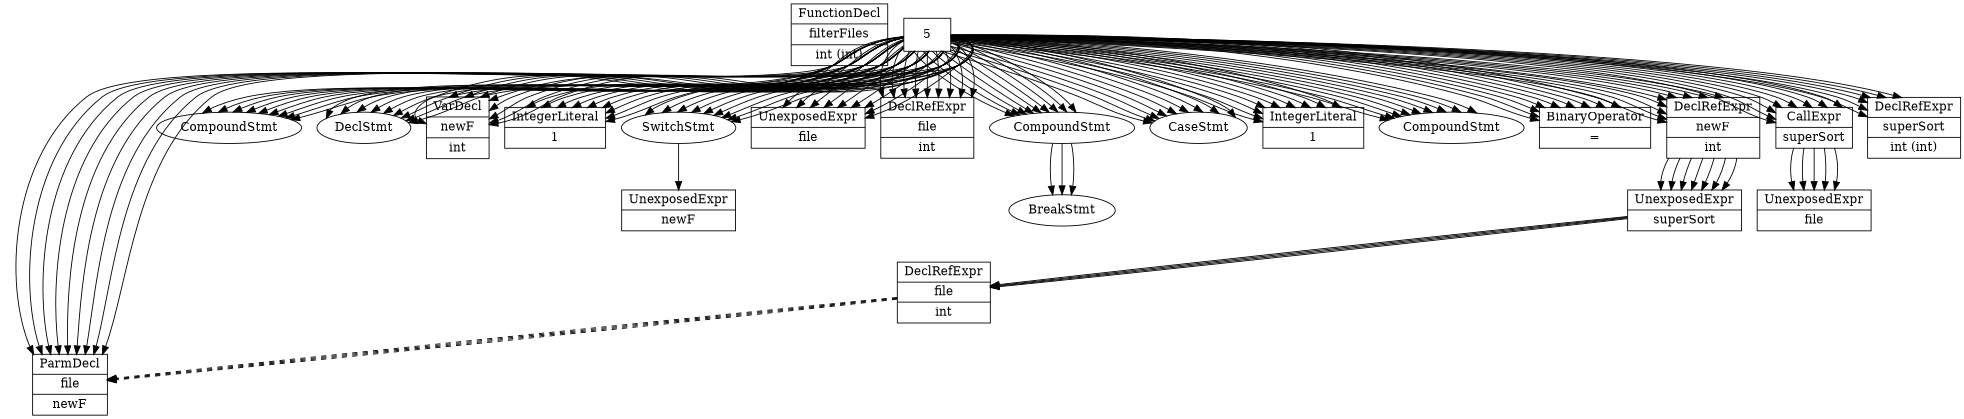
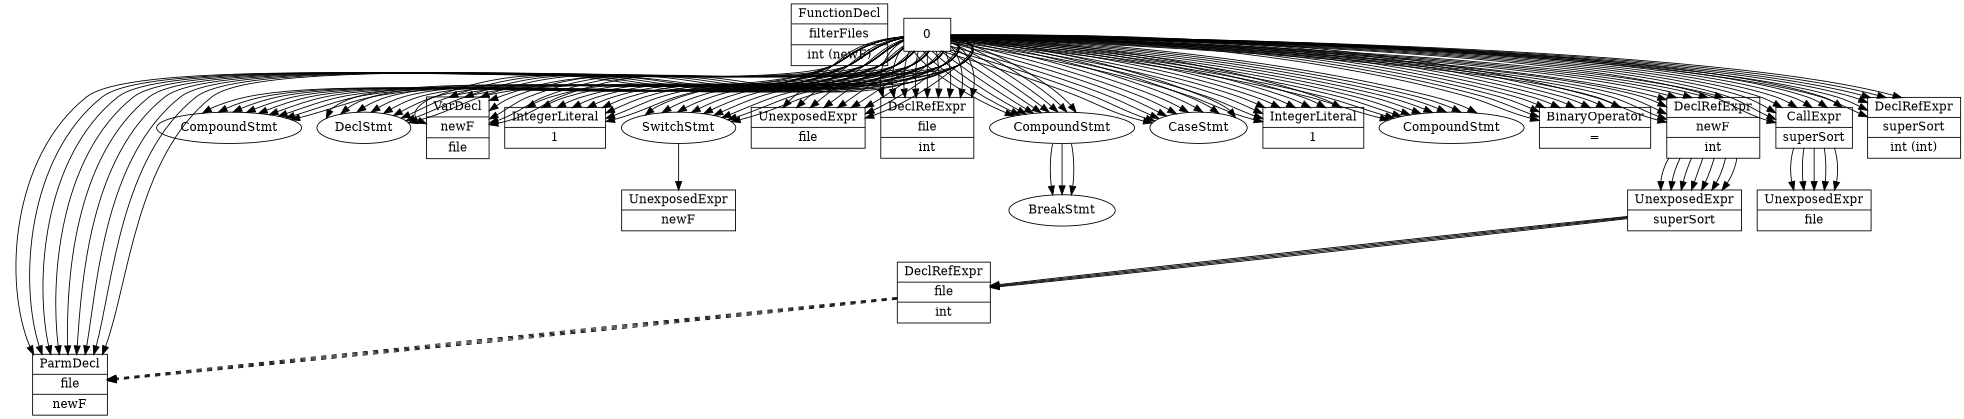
(927, 35) -> (927, 35)
(839, 55) -> (839, 55)
(458, 148) -> (458, 148)
